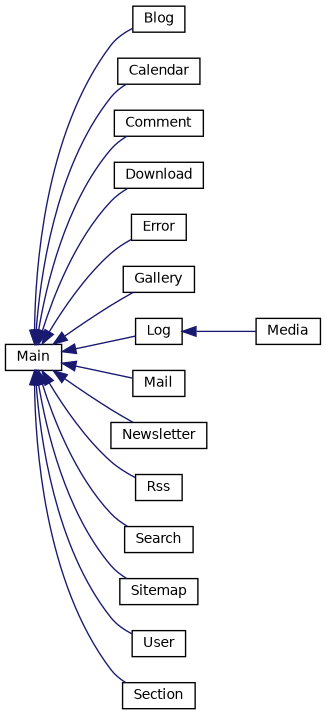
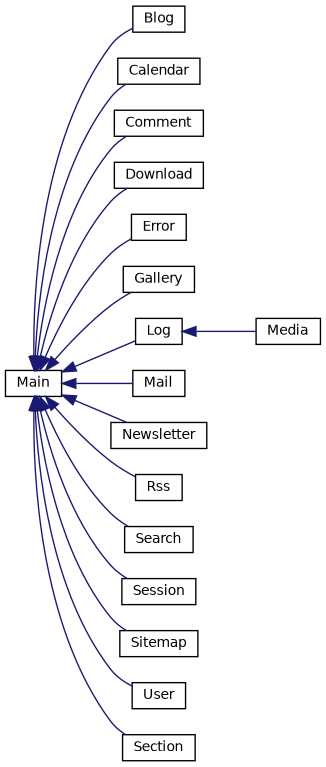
none -> (159, 592)
